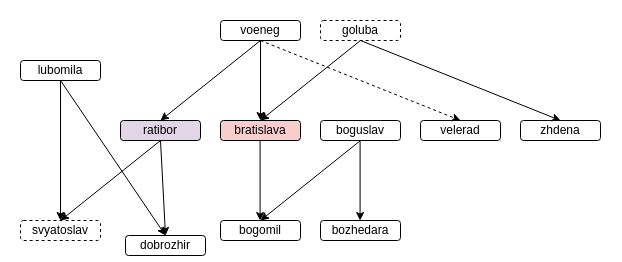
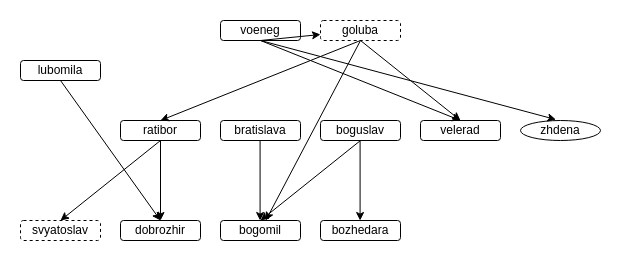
none -> (339, 61)
(261, 78) -> (289, 38)
none -> (408, 78)
(212, 79) -> none
(313, 79) -> (316, 125)
none -> (262, 80)
(359, 80) -> (359, 80)
(461, 81) -> none
(161, 131) -> (161, 131)
(261, 131) -> (261, 131)
(561, 131) -> (561, 131)
(61, 149) -> none
(166, 246) -> (161, 231)
